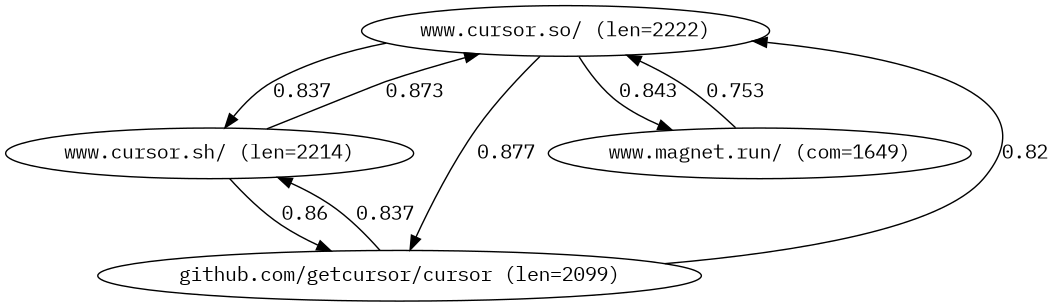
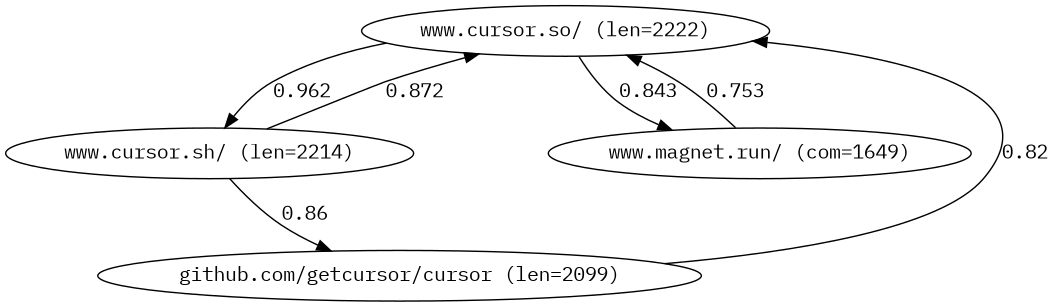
(302, 92) -> (302, 92)
(415, 92) -> (415, 92)
(469, 140) -> none
(339, 211) -> none
